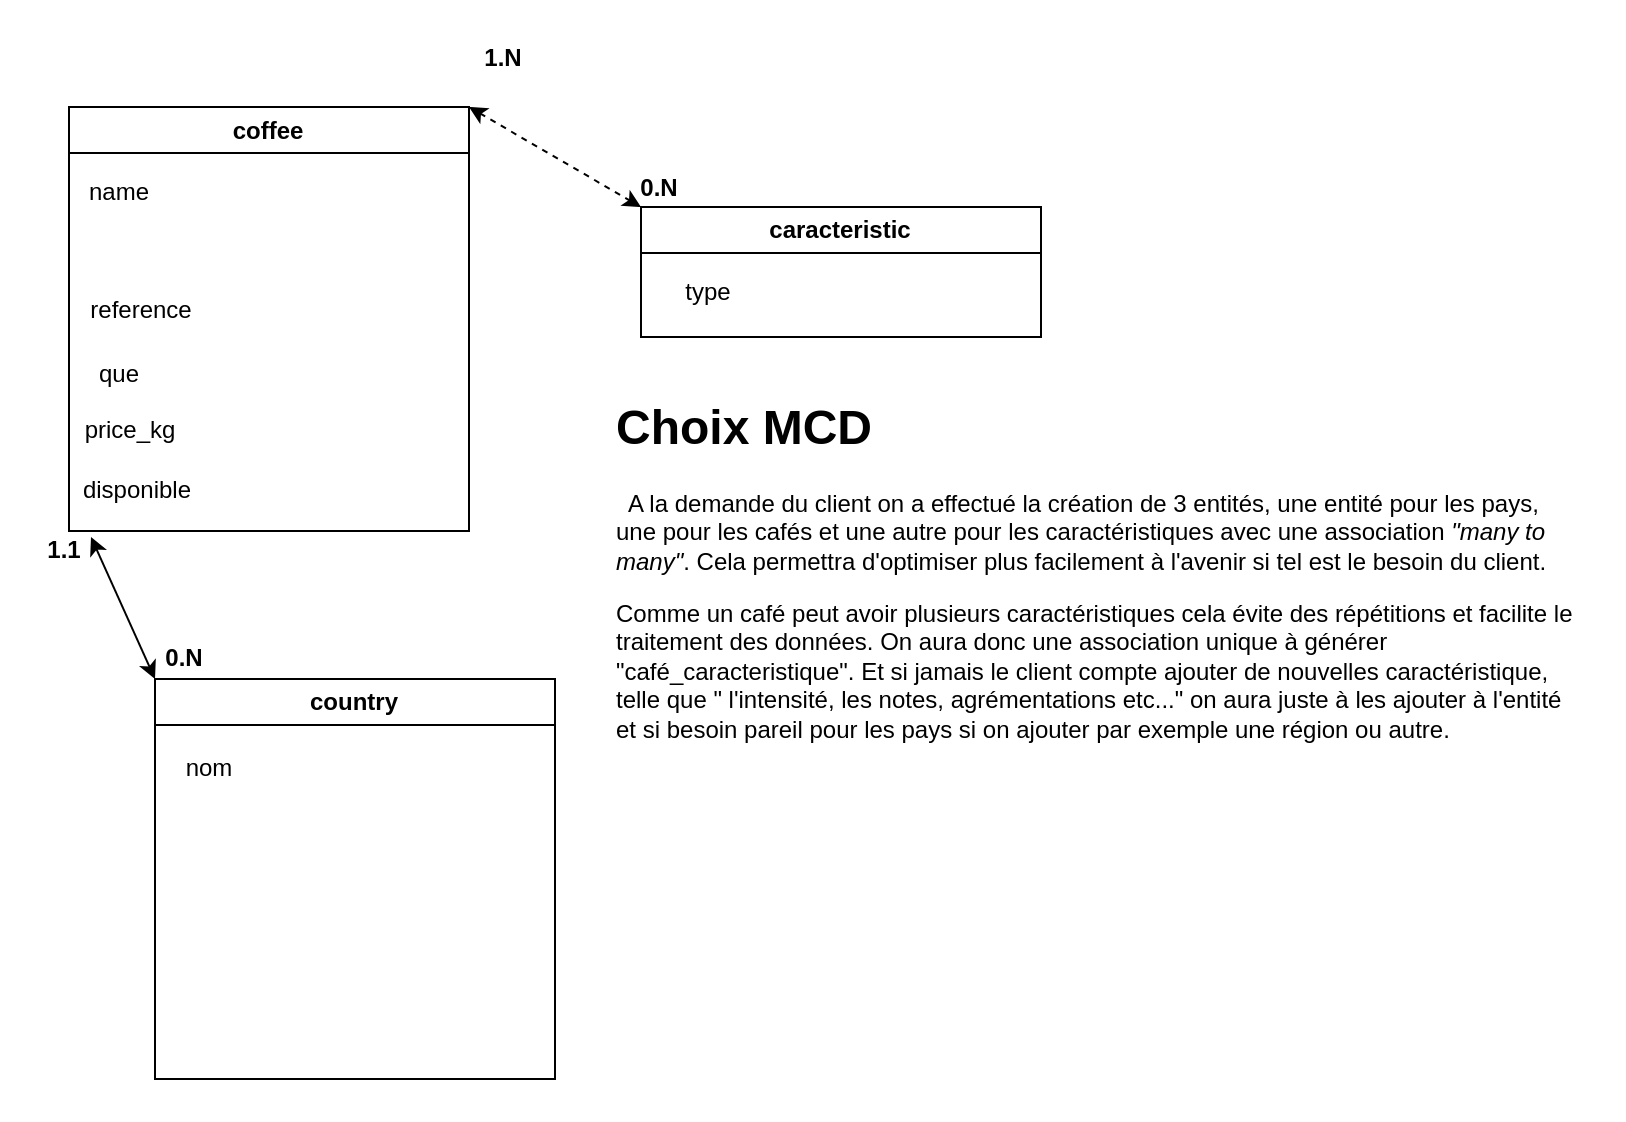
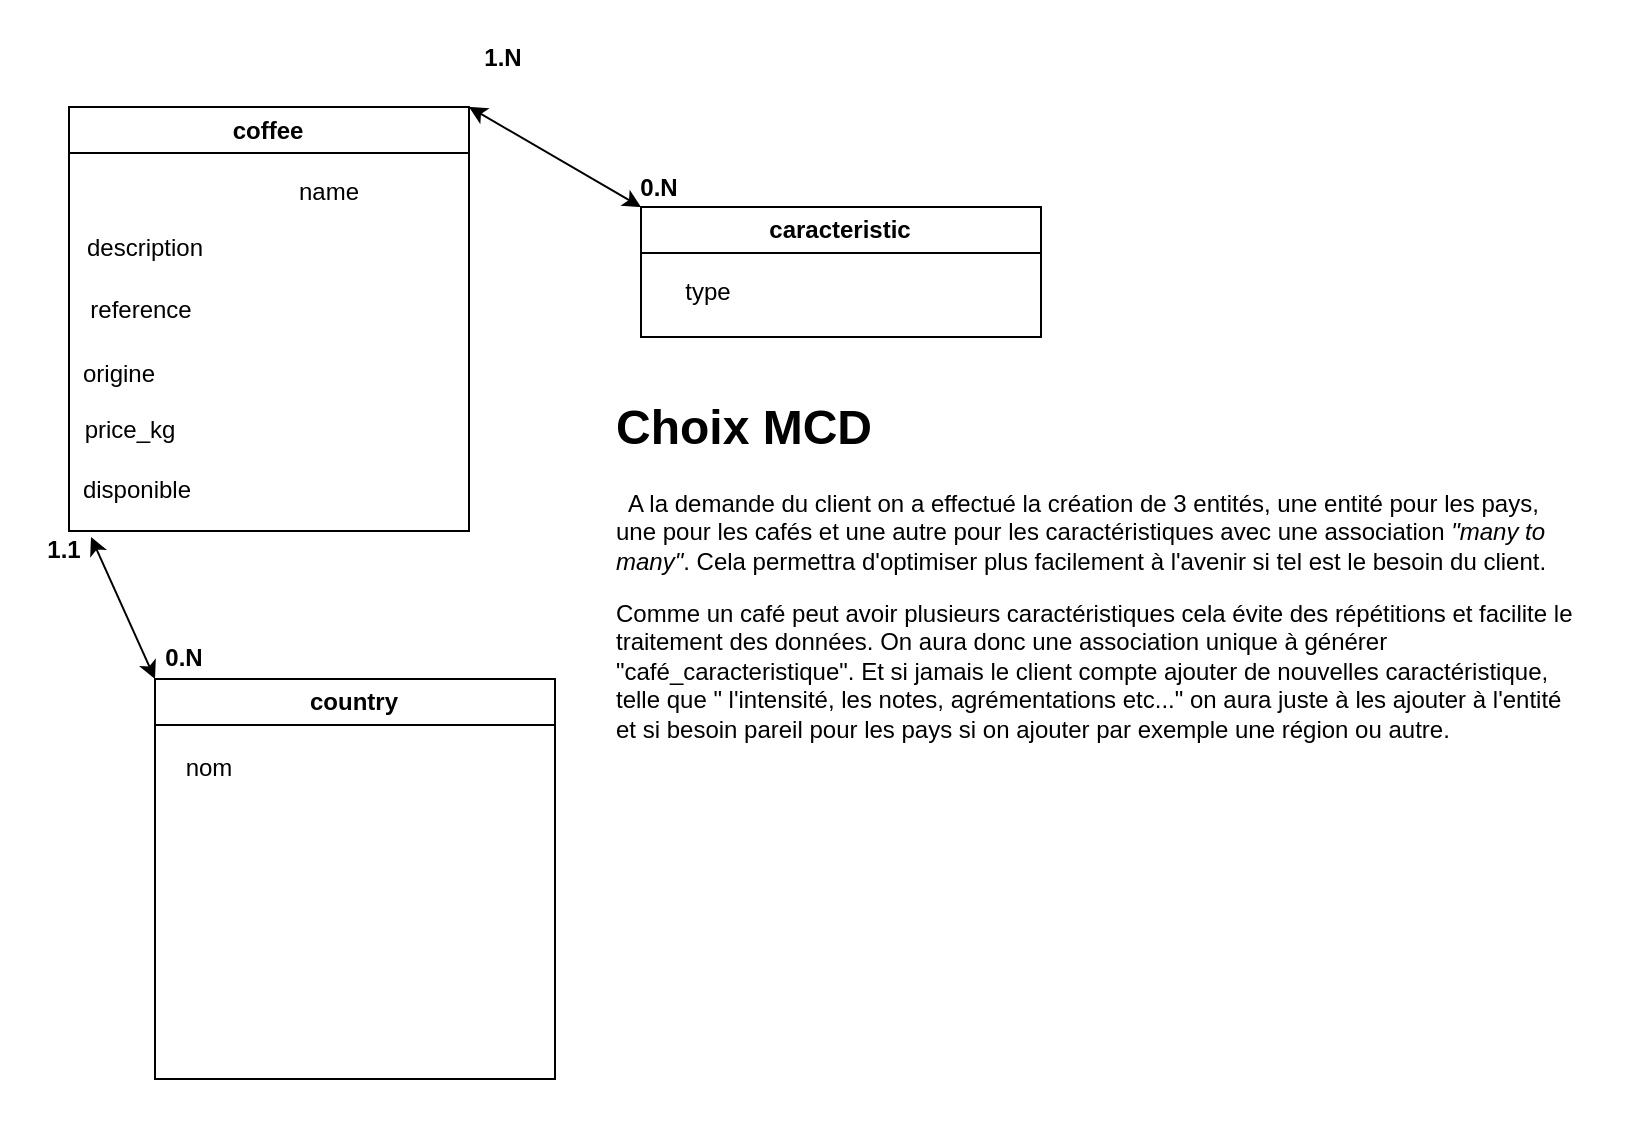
(554, 156) -> (554, 156)
(119, 193) -> (329, 193)
none -> (145, 249)
(120, 375) -> (120, 375)
